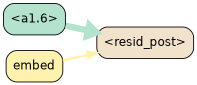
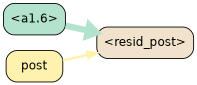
(34, 66) -> (34, 66)
